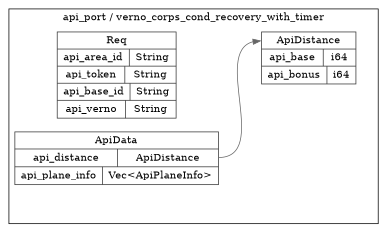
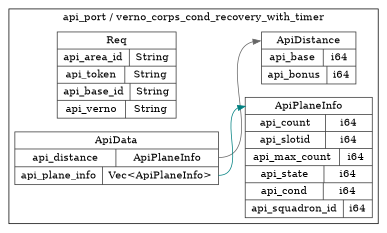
(168, 158) -> (167, 158)
none -> (309, 158)
